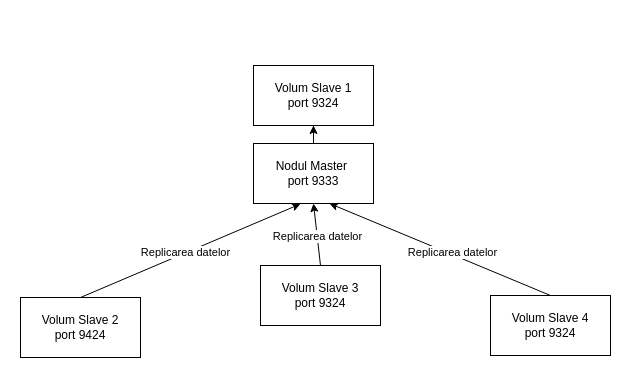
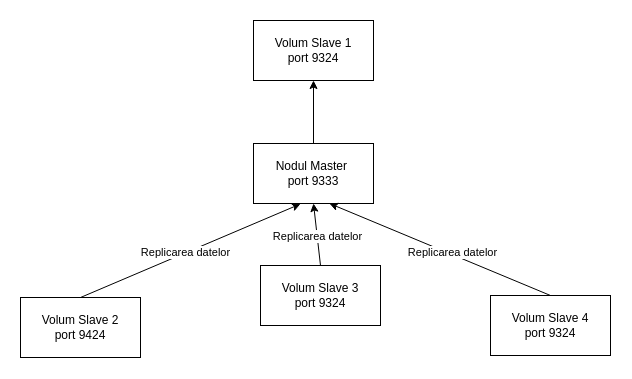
(314, 96) -> (314, 51)
